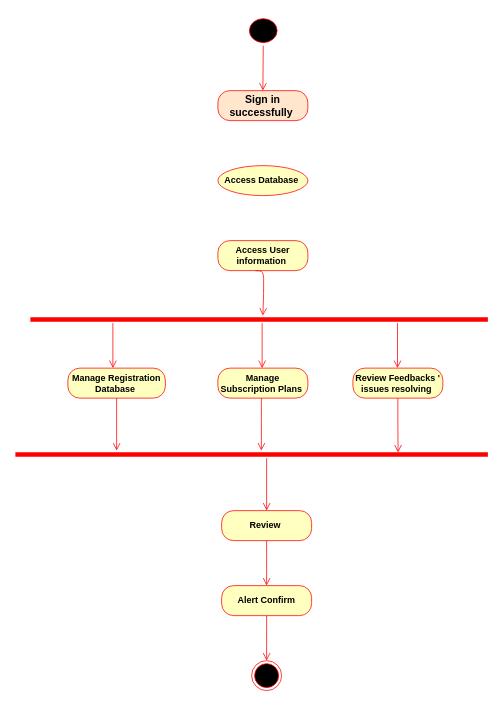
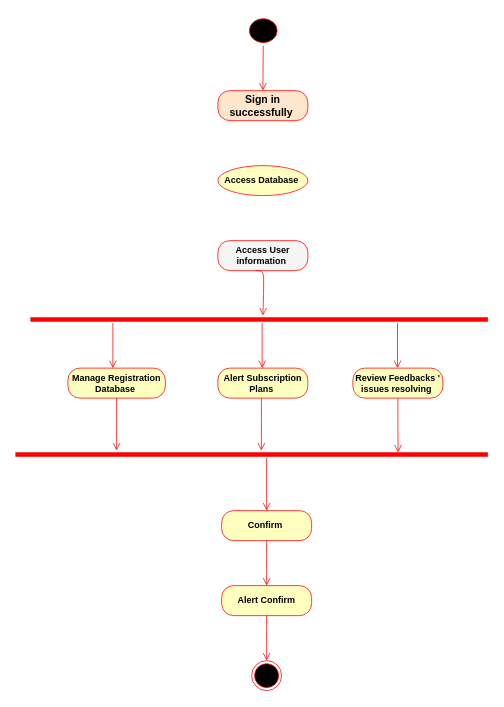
(263, 255) -> (263, 255)
(263, 383) -> (263, 383)
(267, 525) -> (267, 525)
